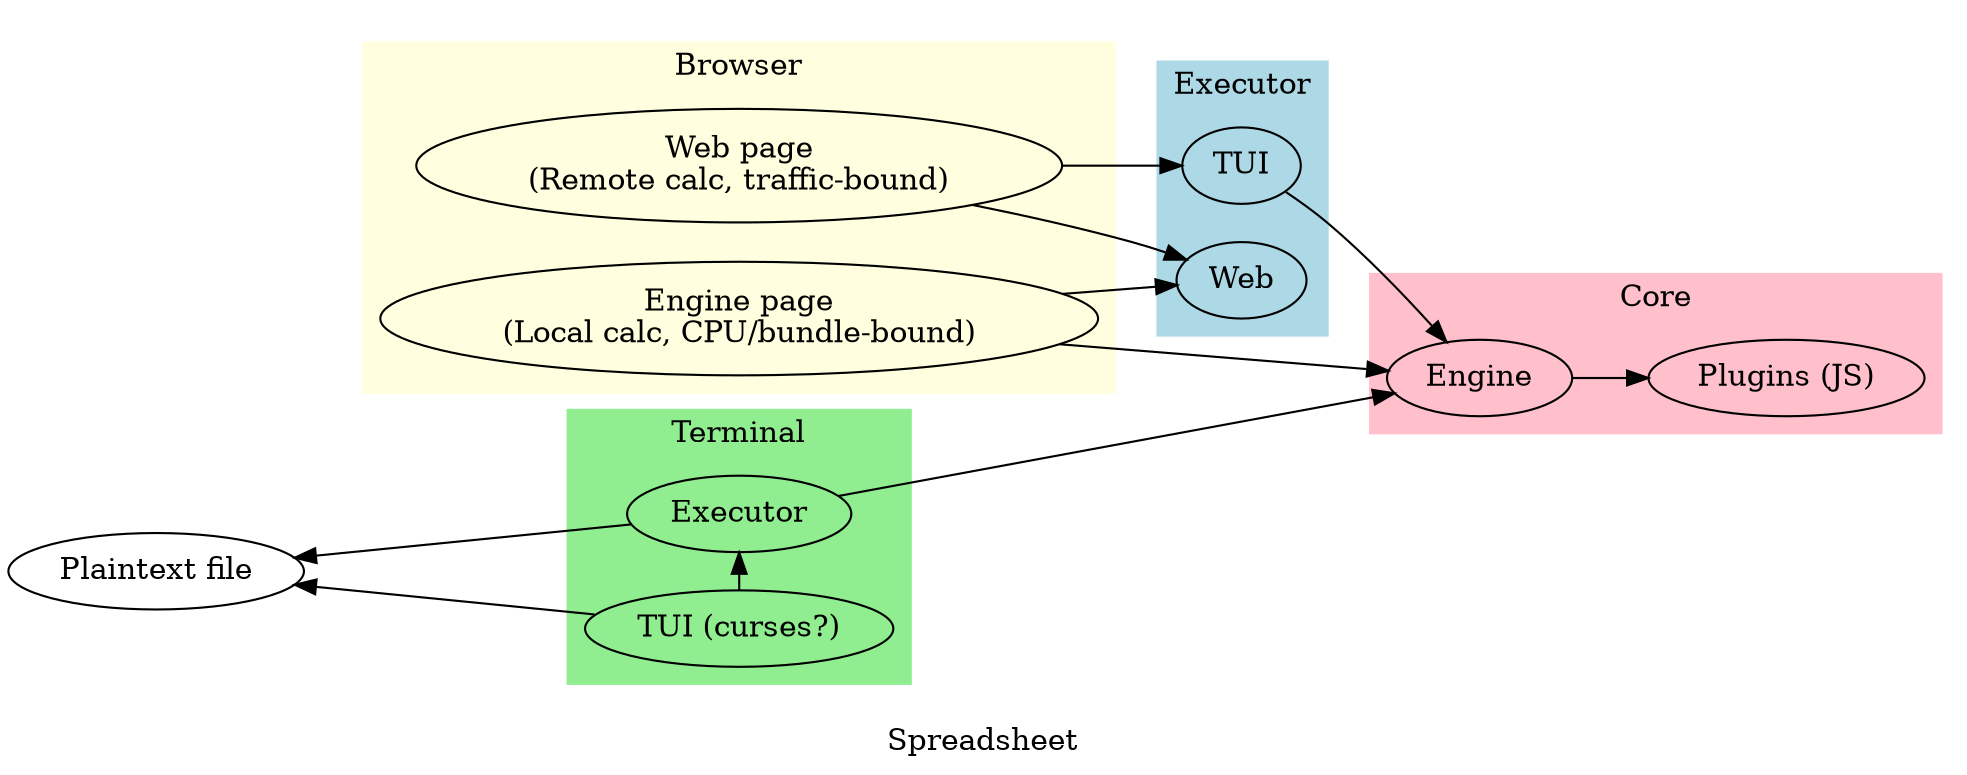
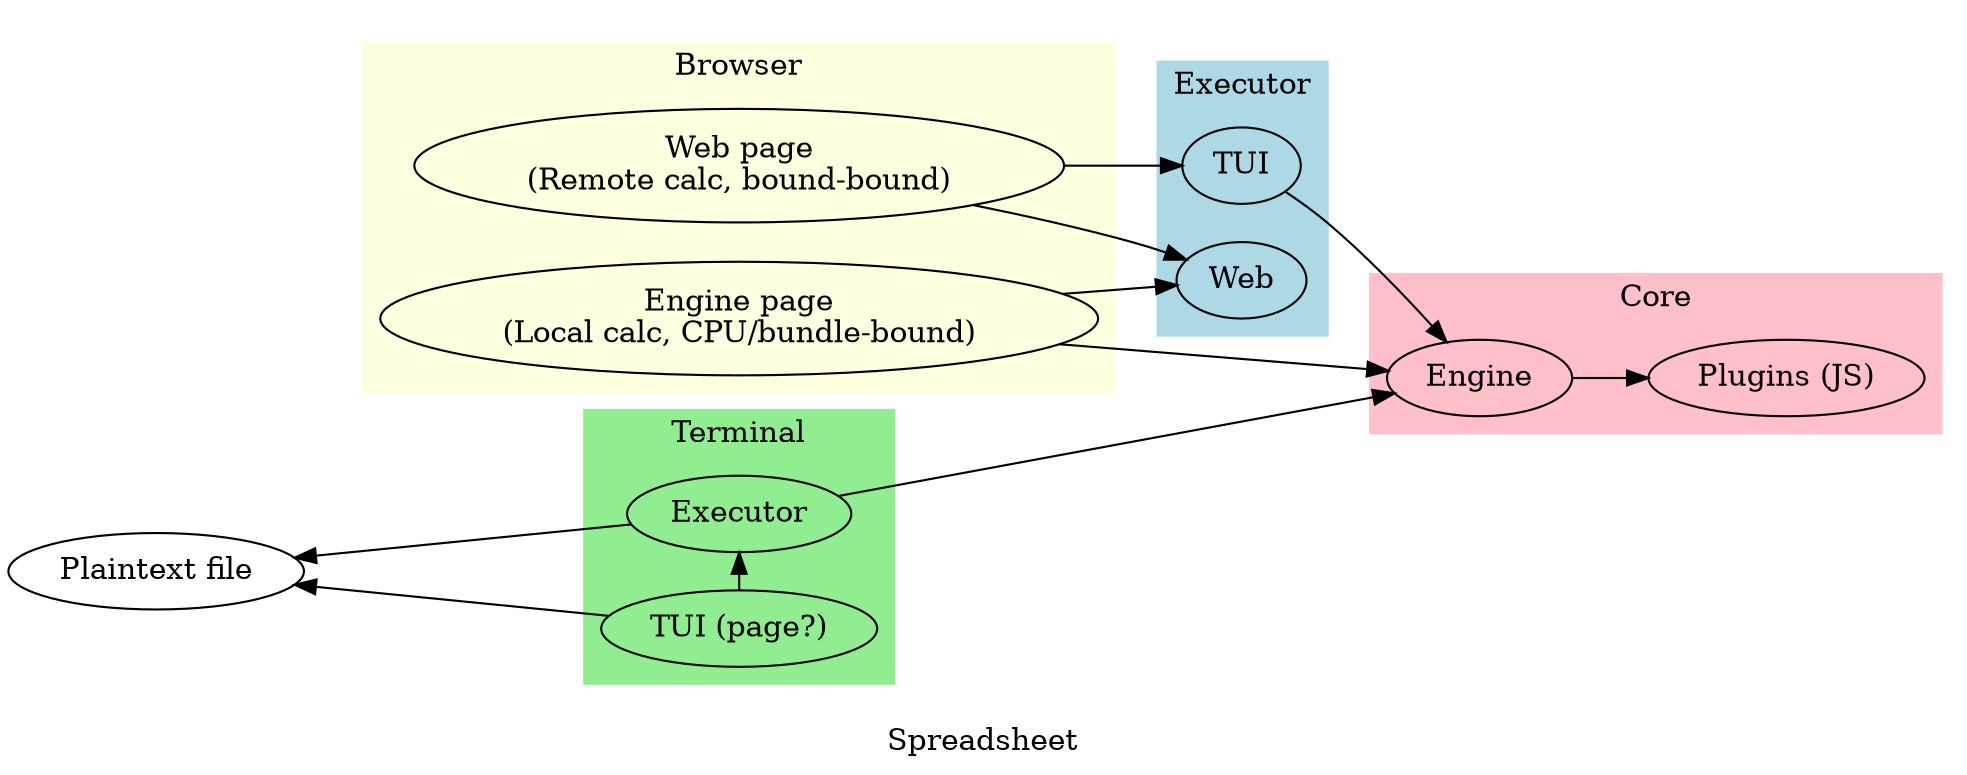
(739, 166) -> (739, 166)
(739, 629) -> (739, 629)
